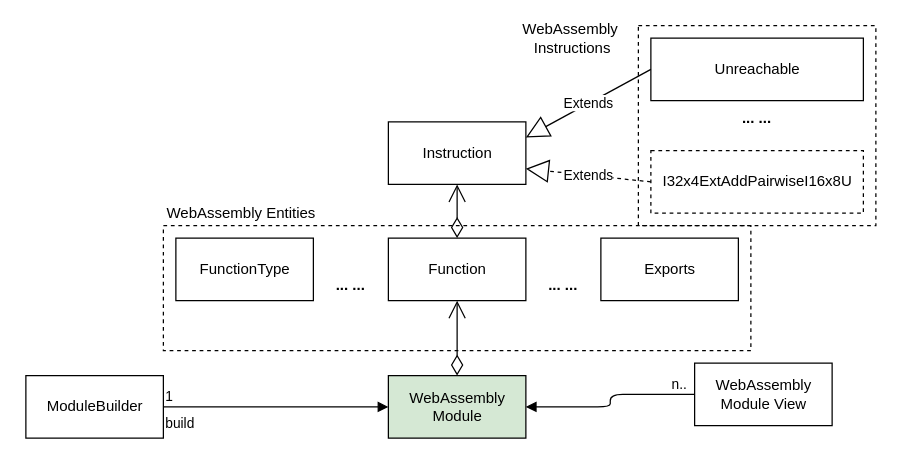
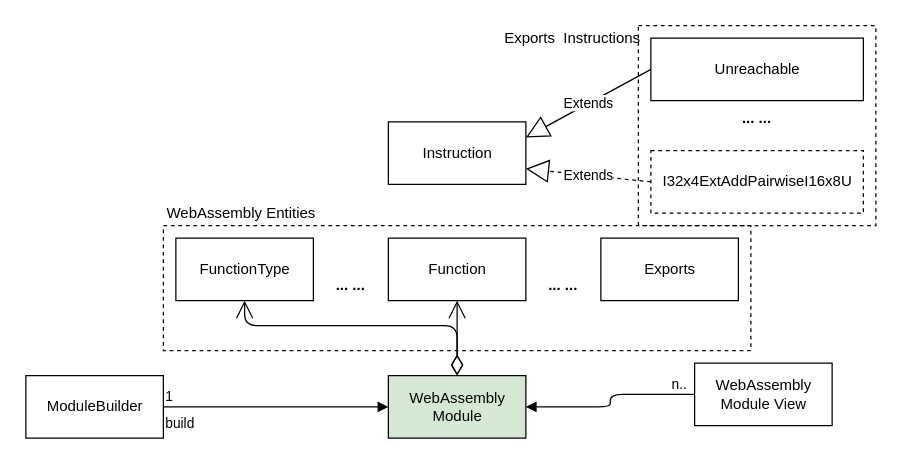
(573, 38) -> (573, 38)
(457, 203) -> none
none -> (342, 326)
